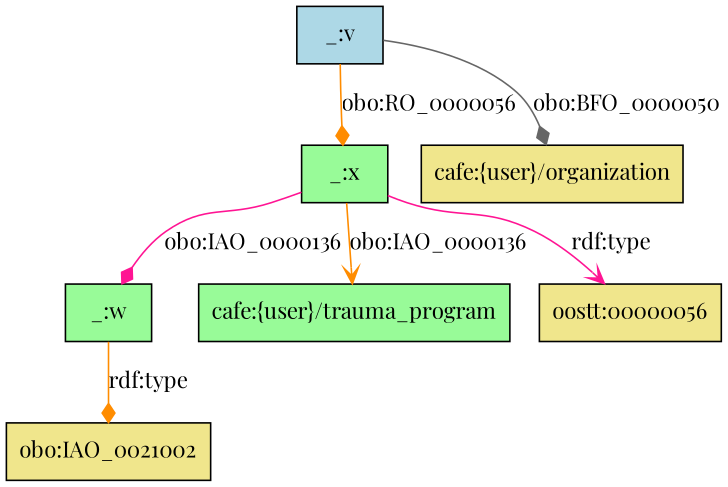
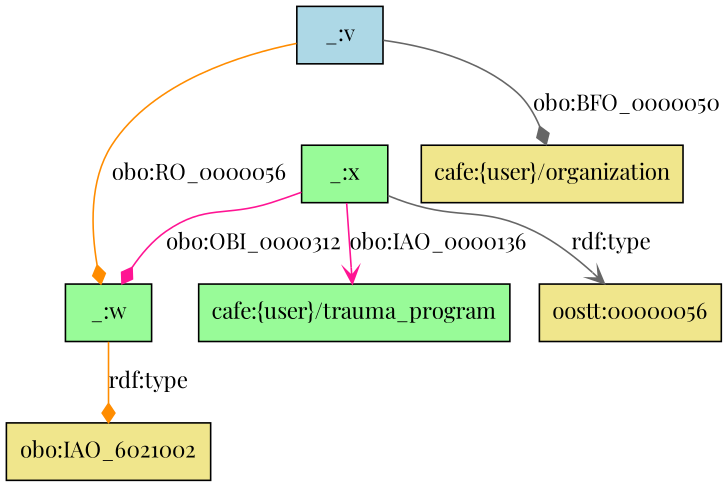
(341, 95) -> (143, 111)
(497, 218) -> (497, 218)
(349, 235) -> (349, 235)
(254, 243) -> (254, 243)
(109, 452) -> (109, 452)
